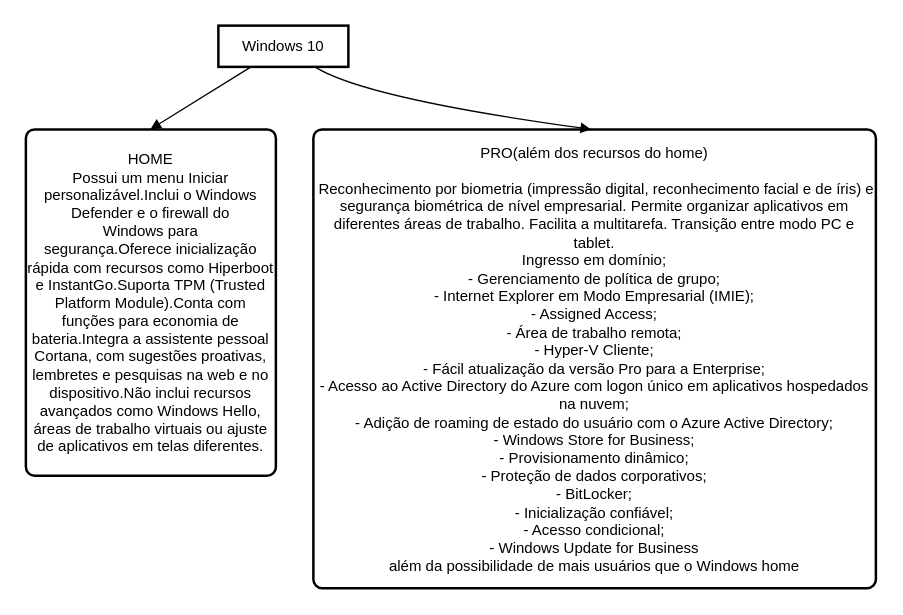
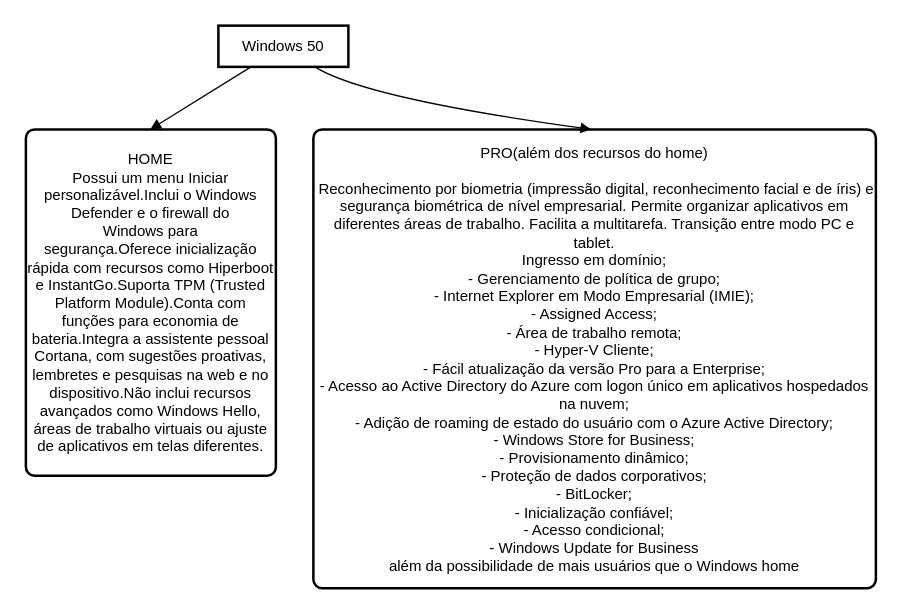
(283, 47) -> (283, 47)
